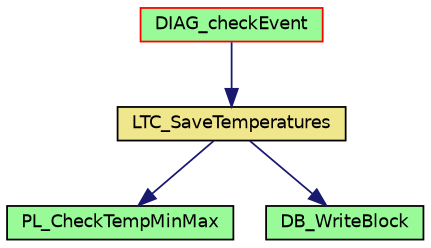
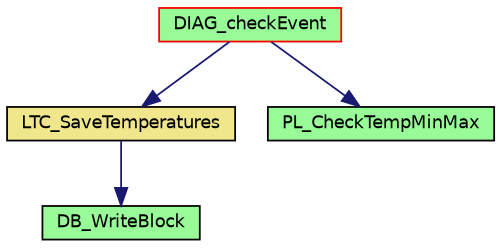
(183, 167) -> (308, 69)
